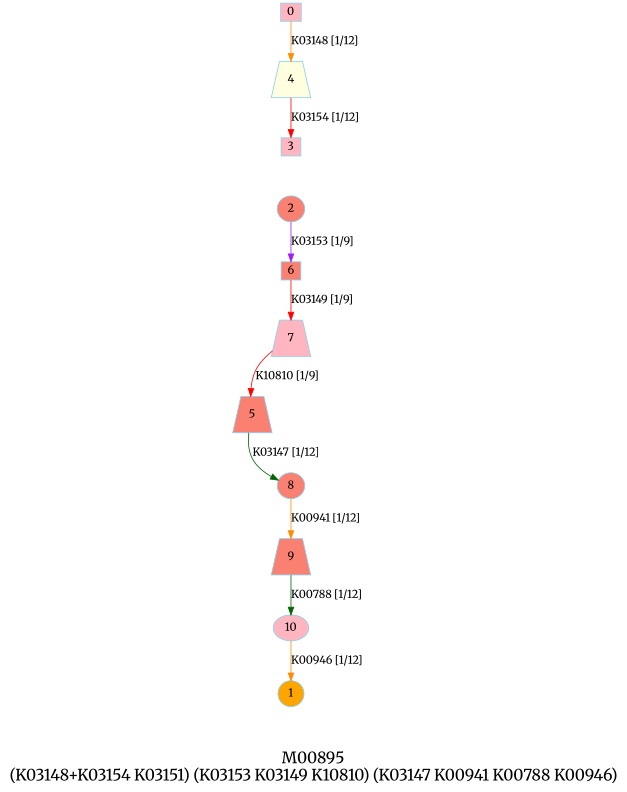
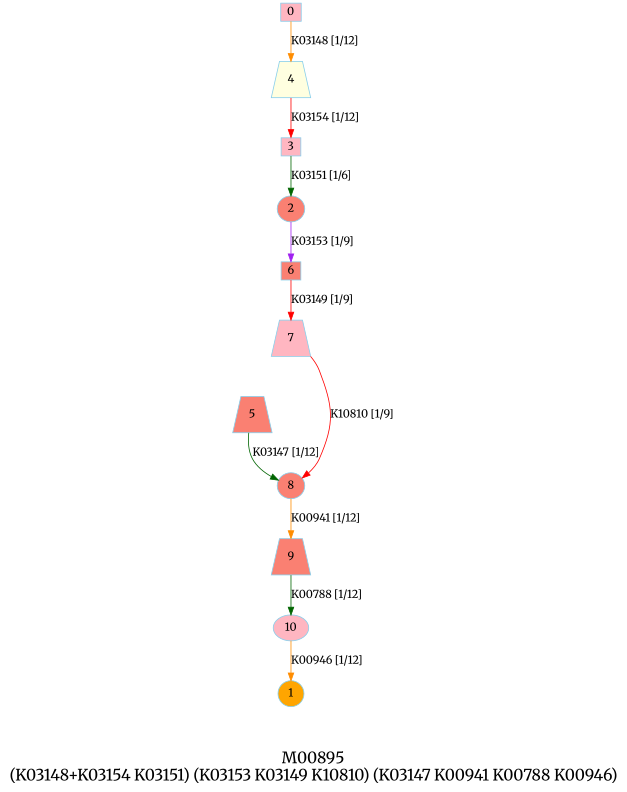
none -> (291, 172)
(257, 367) -> (330, 415)
